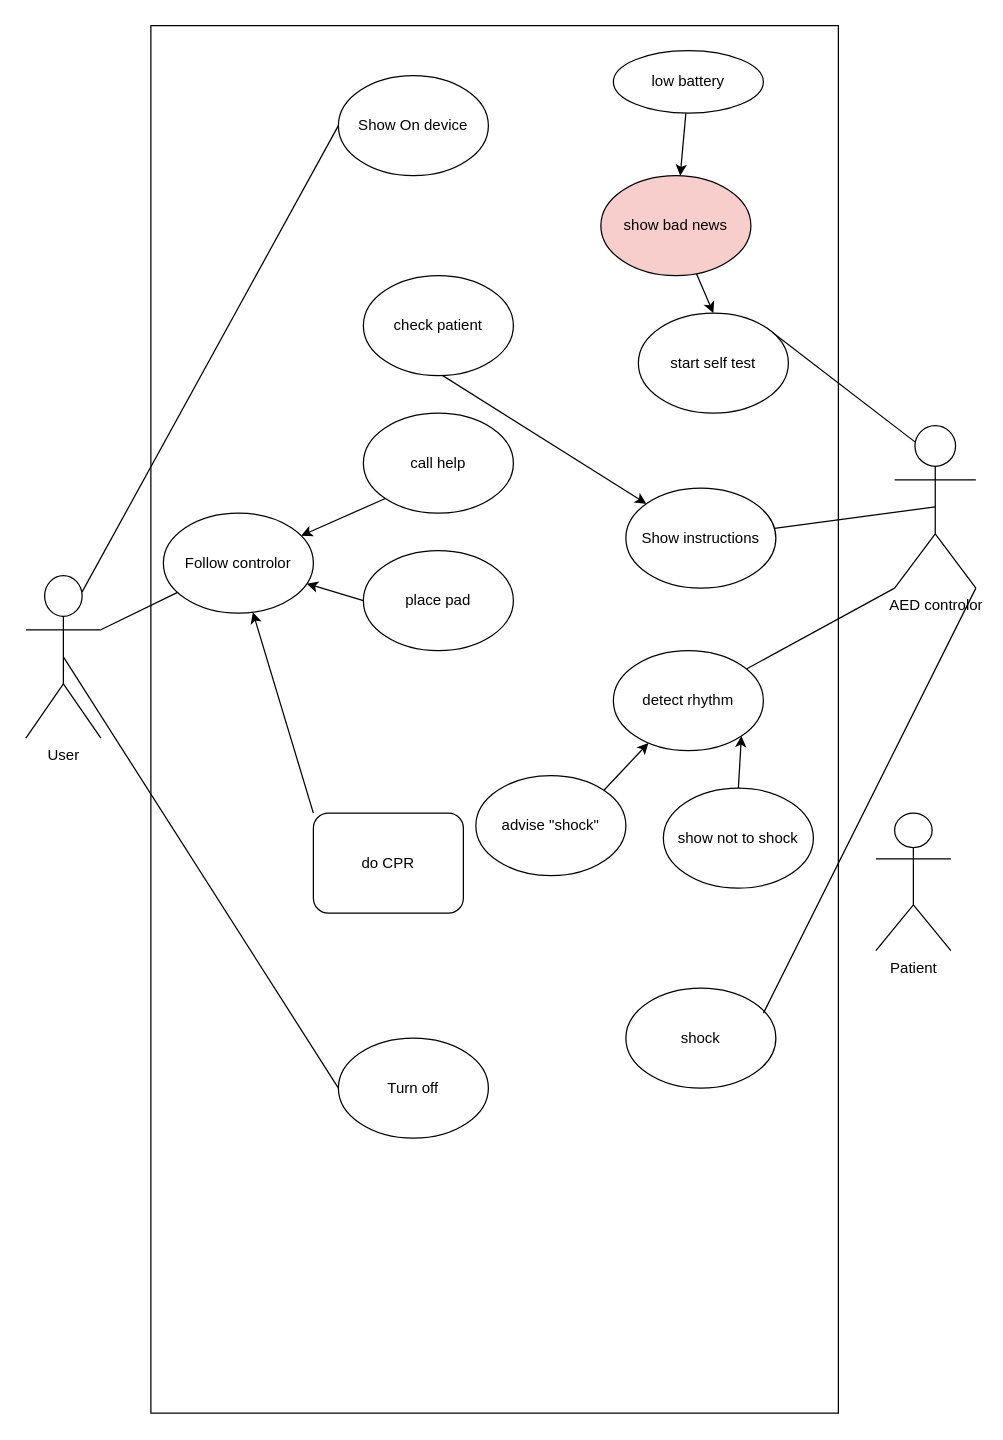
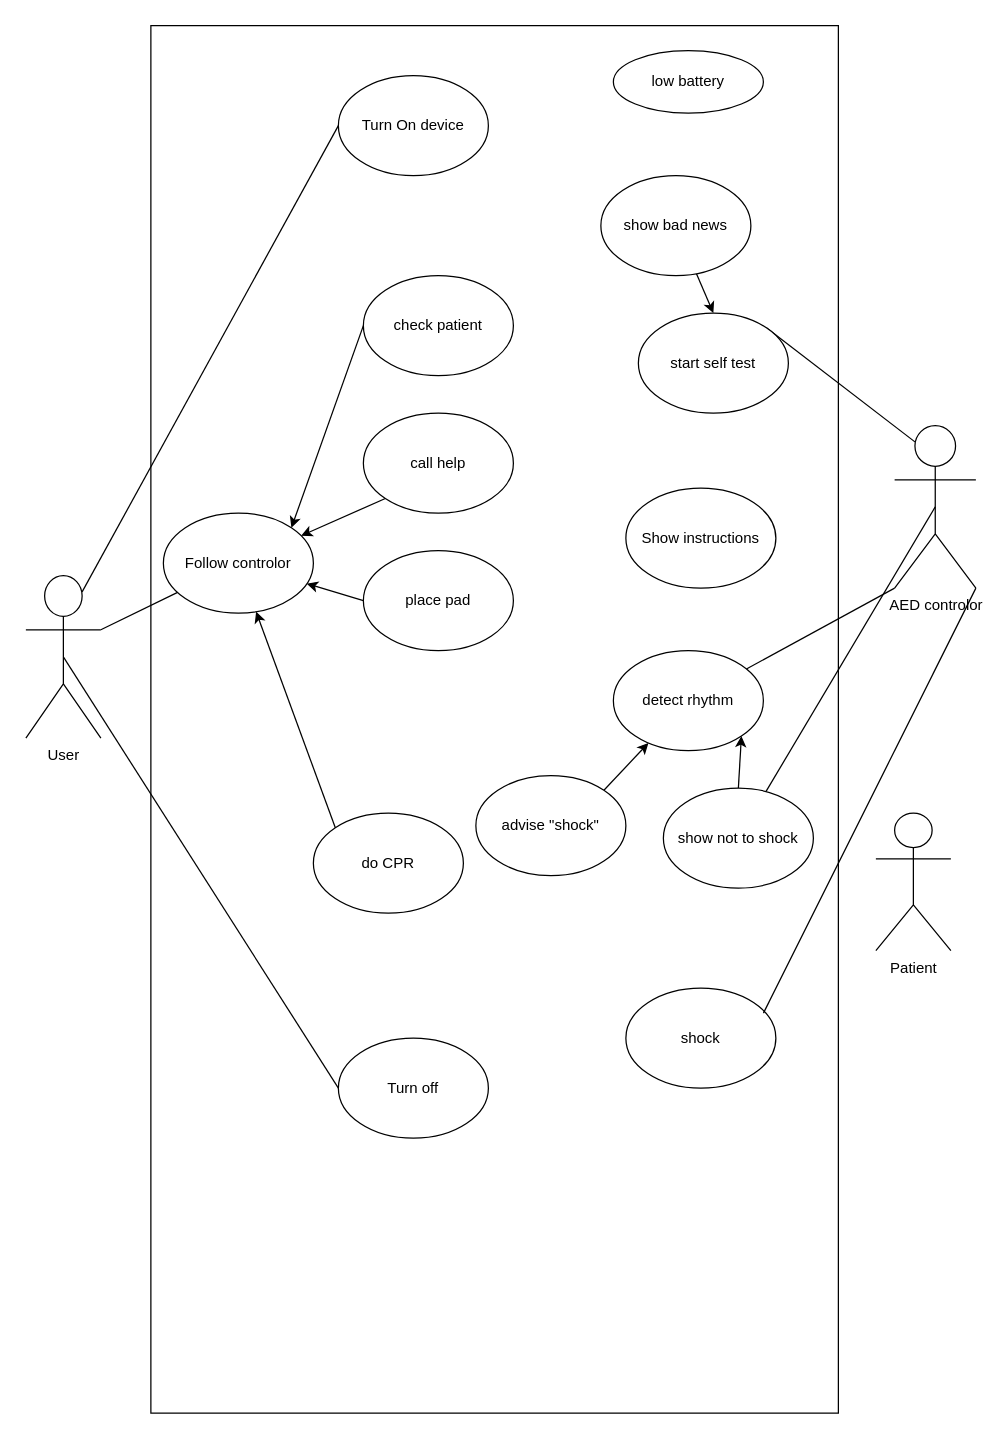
(413, 126) -> (413, 126)
(683, 140) -> none
(676, 226) -> (676, 226)
(540, 437) -> (328, 423)
(854, 518) -> (823, 694)
(388, 863) -> (388, 863)
